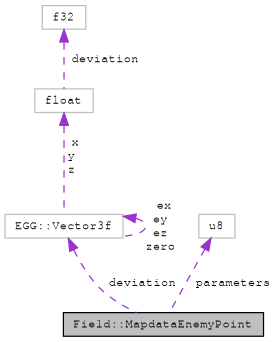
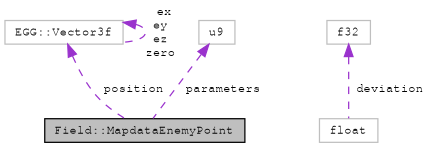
(64, 170) -> none
(217, 226) -> (217, 32)
(139, 283) -> (131, 89)
